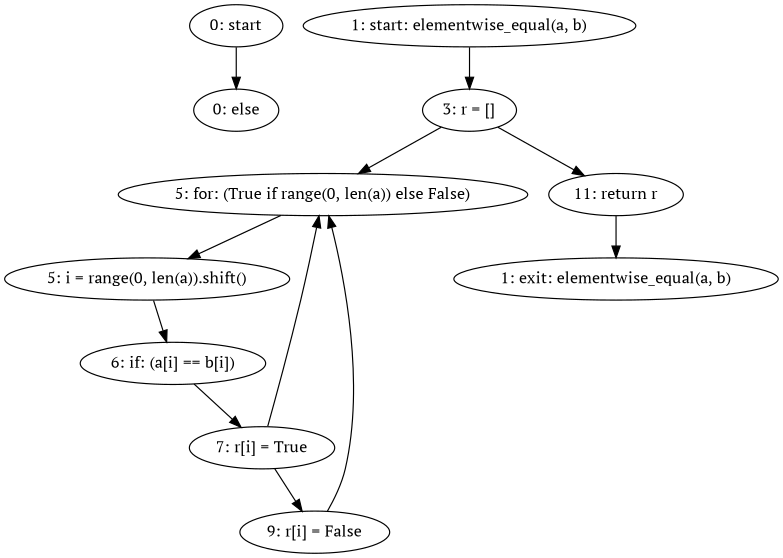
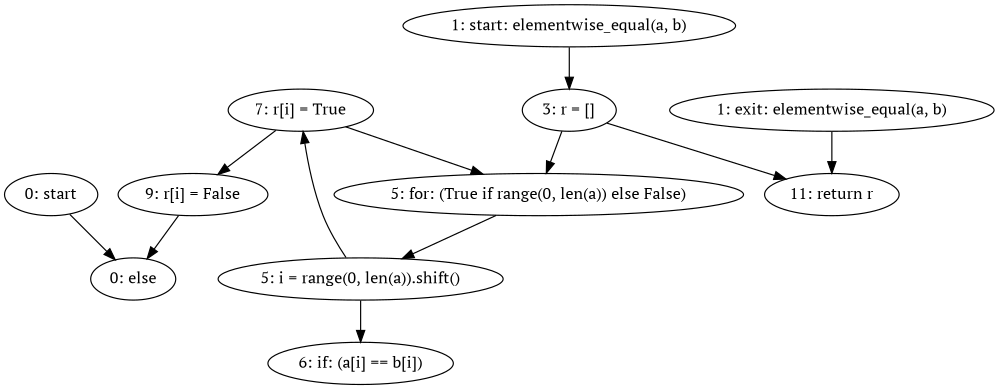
(616, 231) -> (832, 147)
(353, 371) -> (166, 232)
(213, 402) -> (319, 203)
